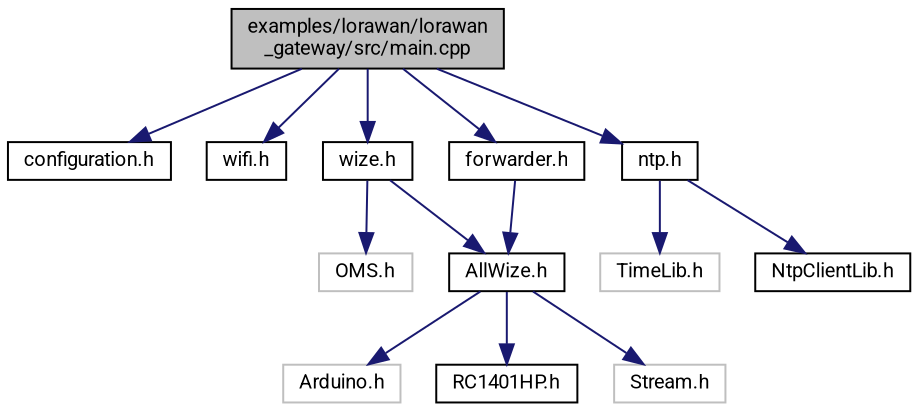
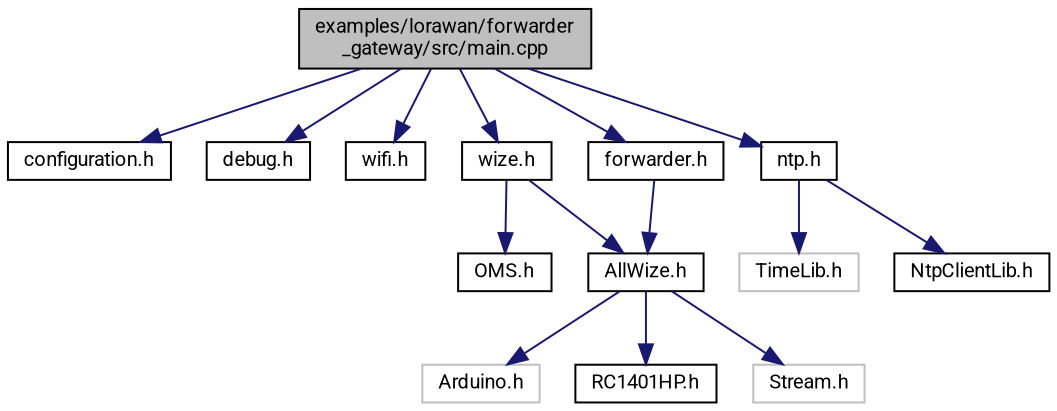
(368, 39) -> (445, 39)
none -> (258, 161)
(366, 272) -> (505, 272)
